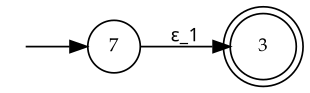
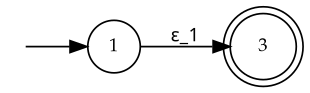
(114, 47) -> (114, 47)
